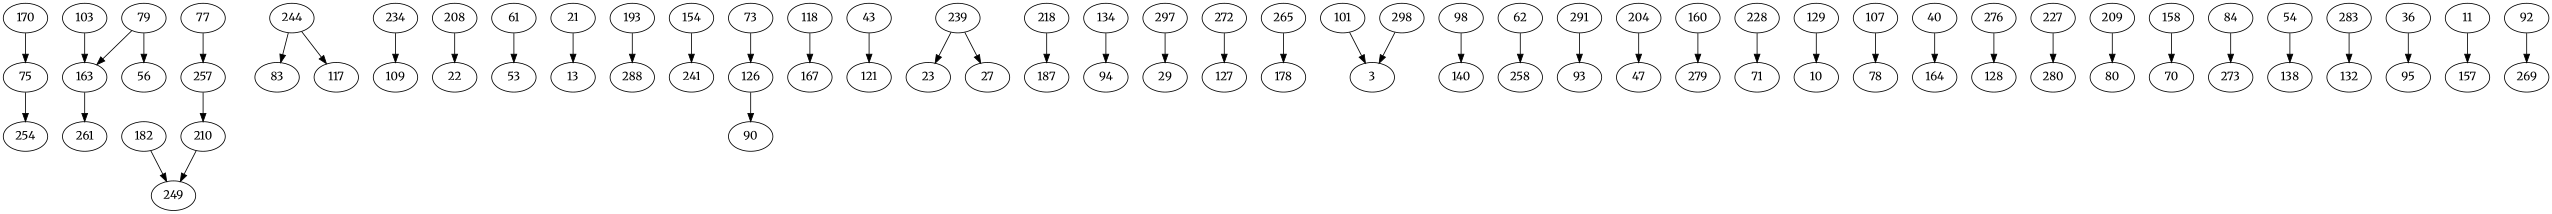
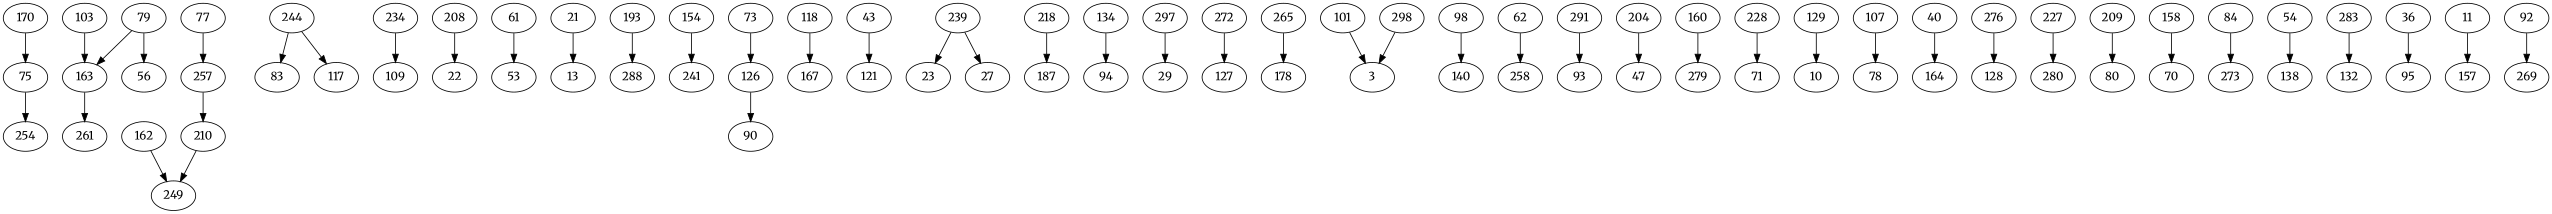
(144, 136) -> (144, 136)
